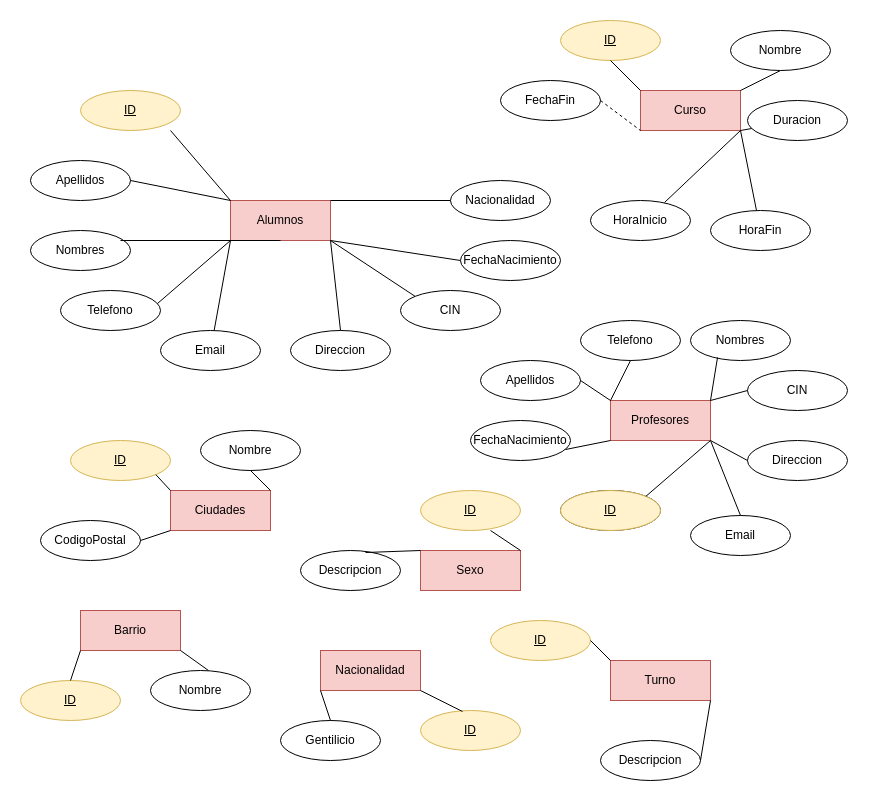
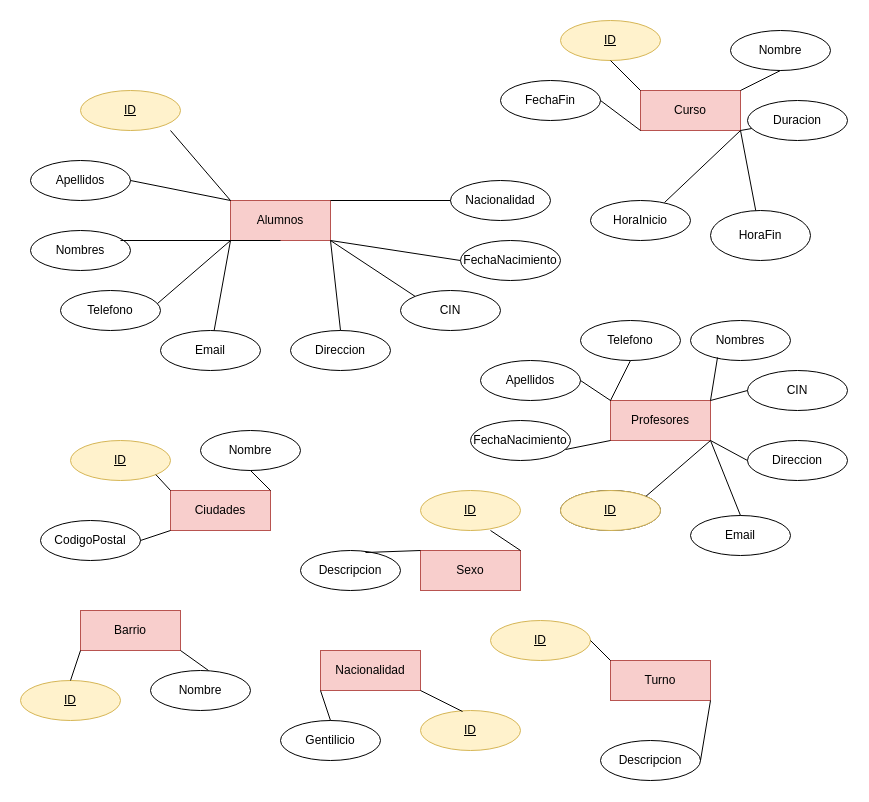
(620, 115) -> (620, 115)
(761, 231) -> (761, 236)
